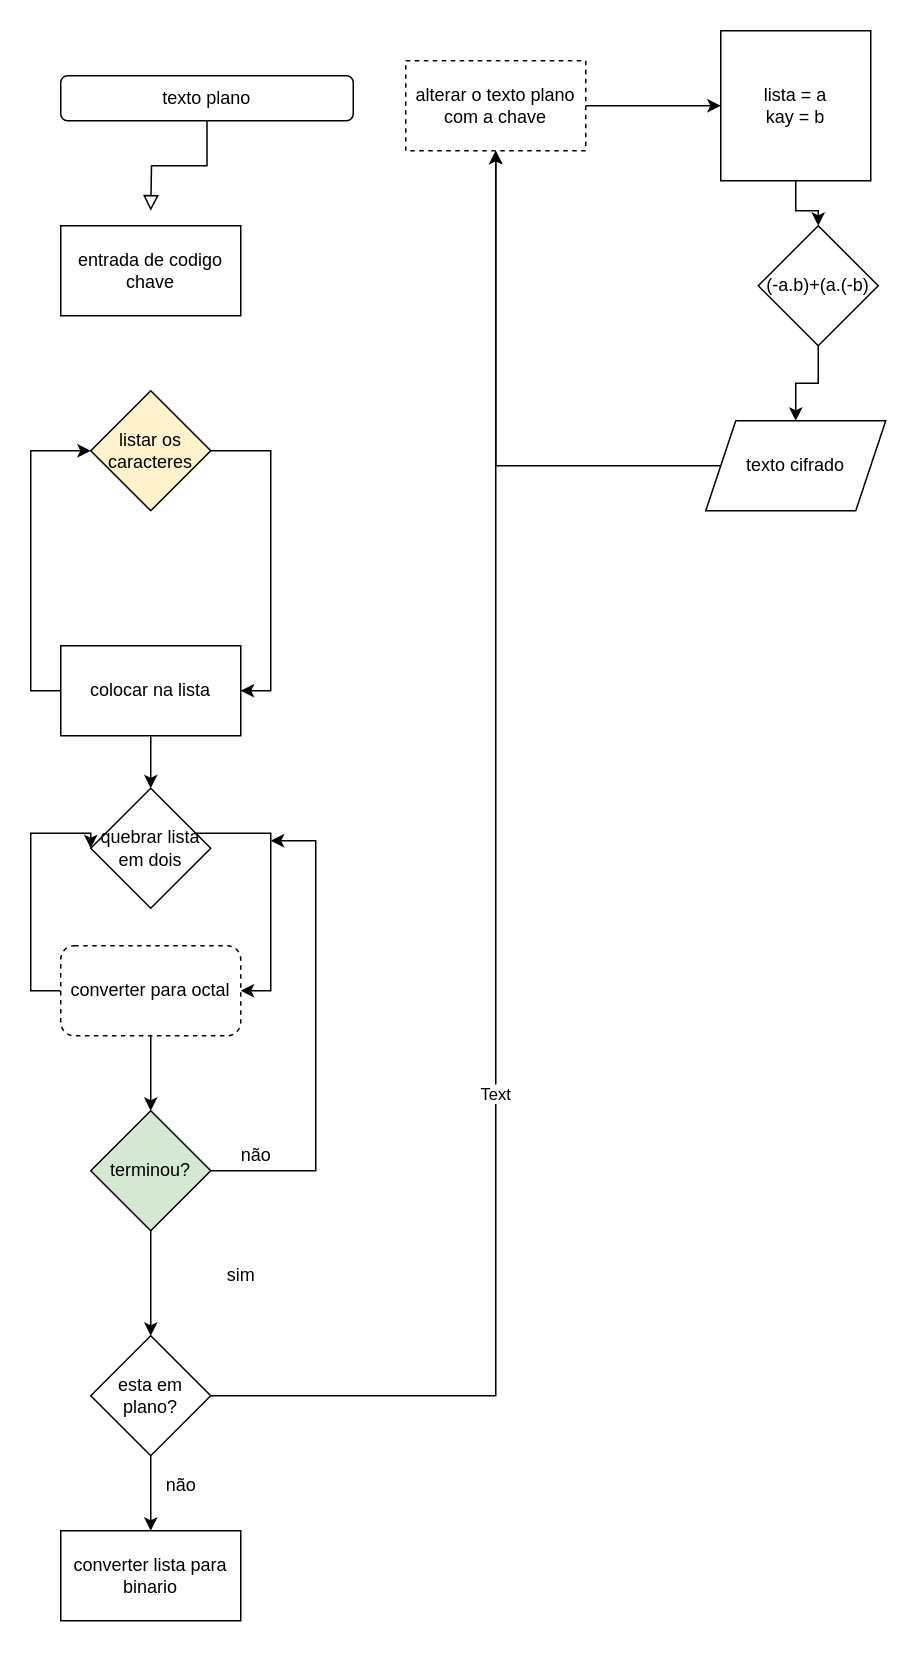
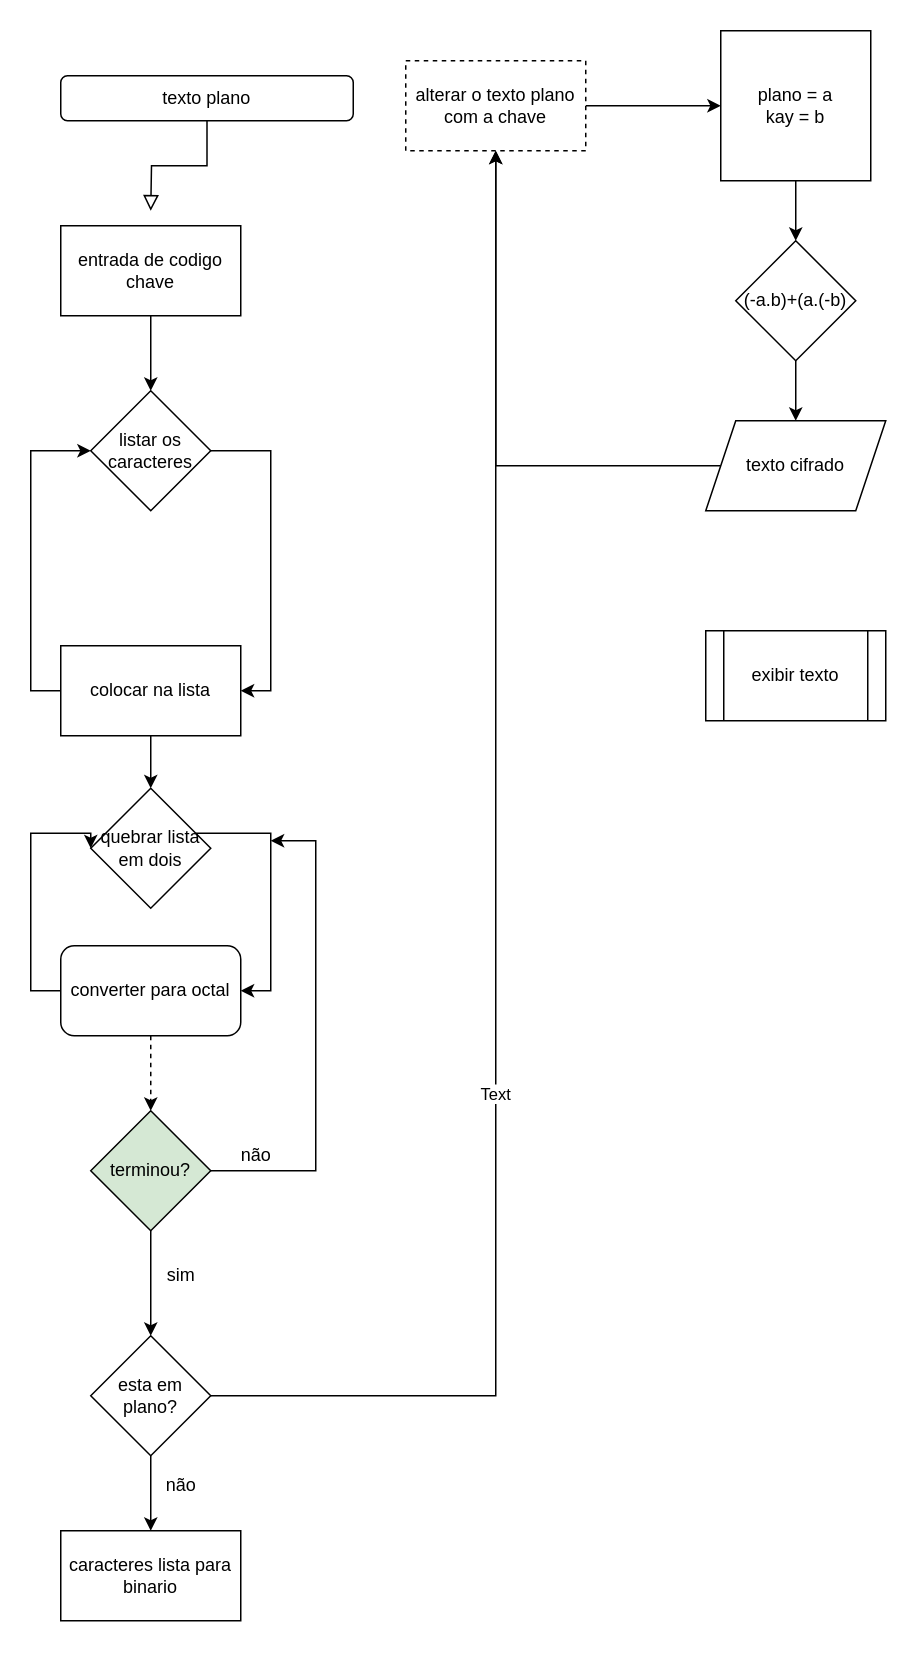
(796, 106) -> (796, 106)
(818, 286) -> (796, 301)
none -> (151, 348)
(151, 451) -> (151, 451)
none -> (796, 676)
(151, 991) -> (151, 991)
(151, 1068) -> (151, 1068)
(241, 1276) -> (181, 1276)
(151, 1576) -> (151, 1576)
